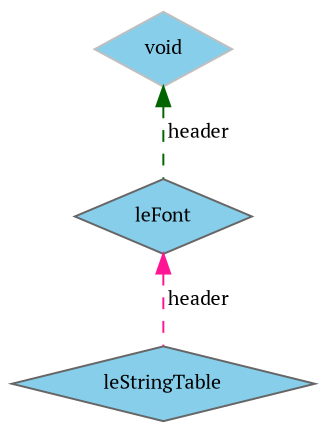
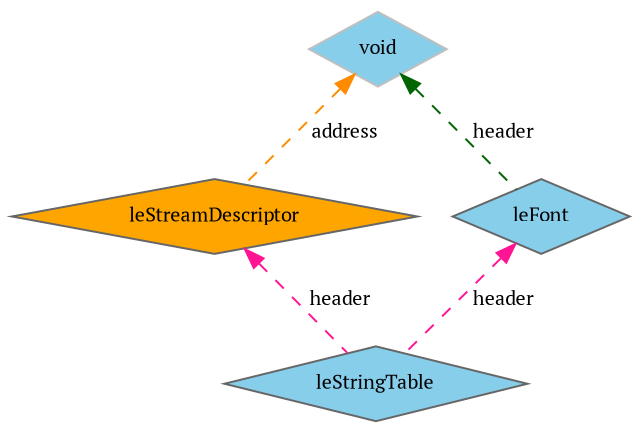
none -> (215, 216)
